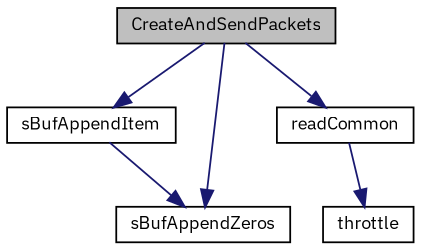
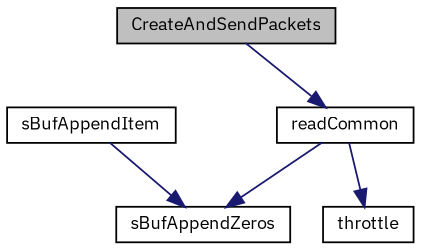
(167, 70) -> none
(216, 116) -> (282, 170)
